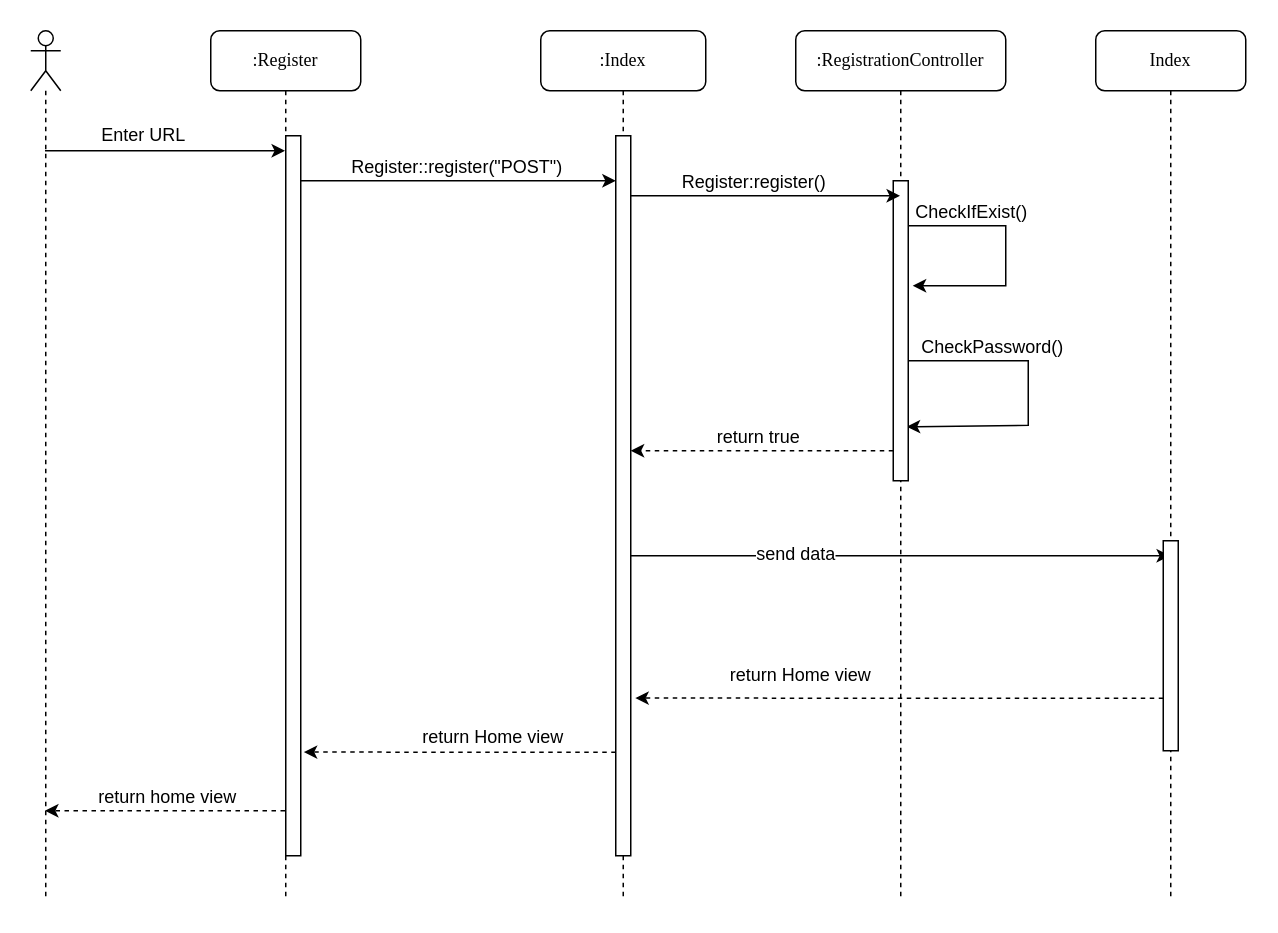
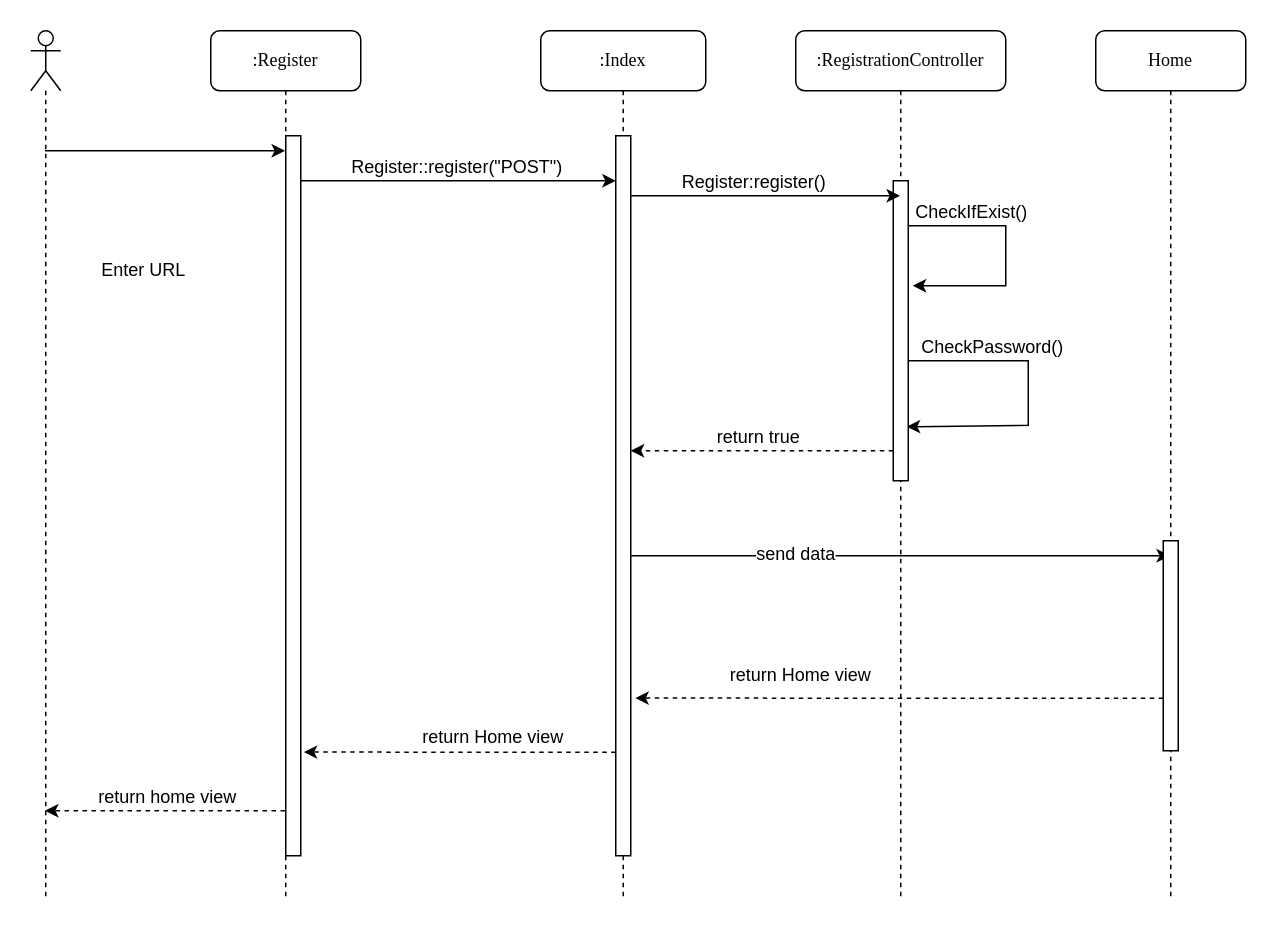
(1171, 61) -> (1171, 61)
(143, 136) -> (143, 271)
